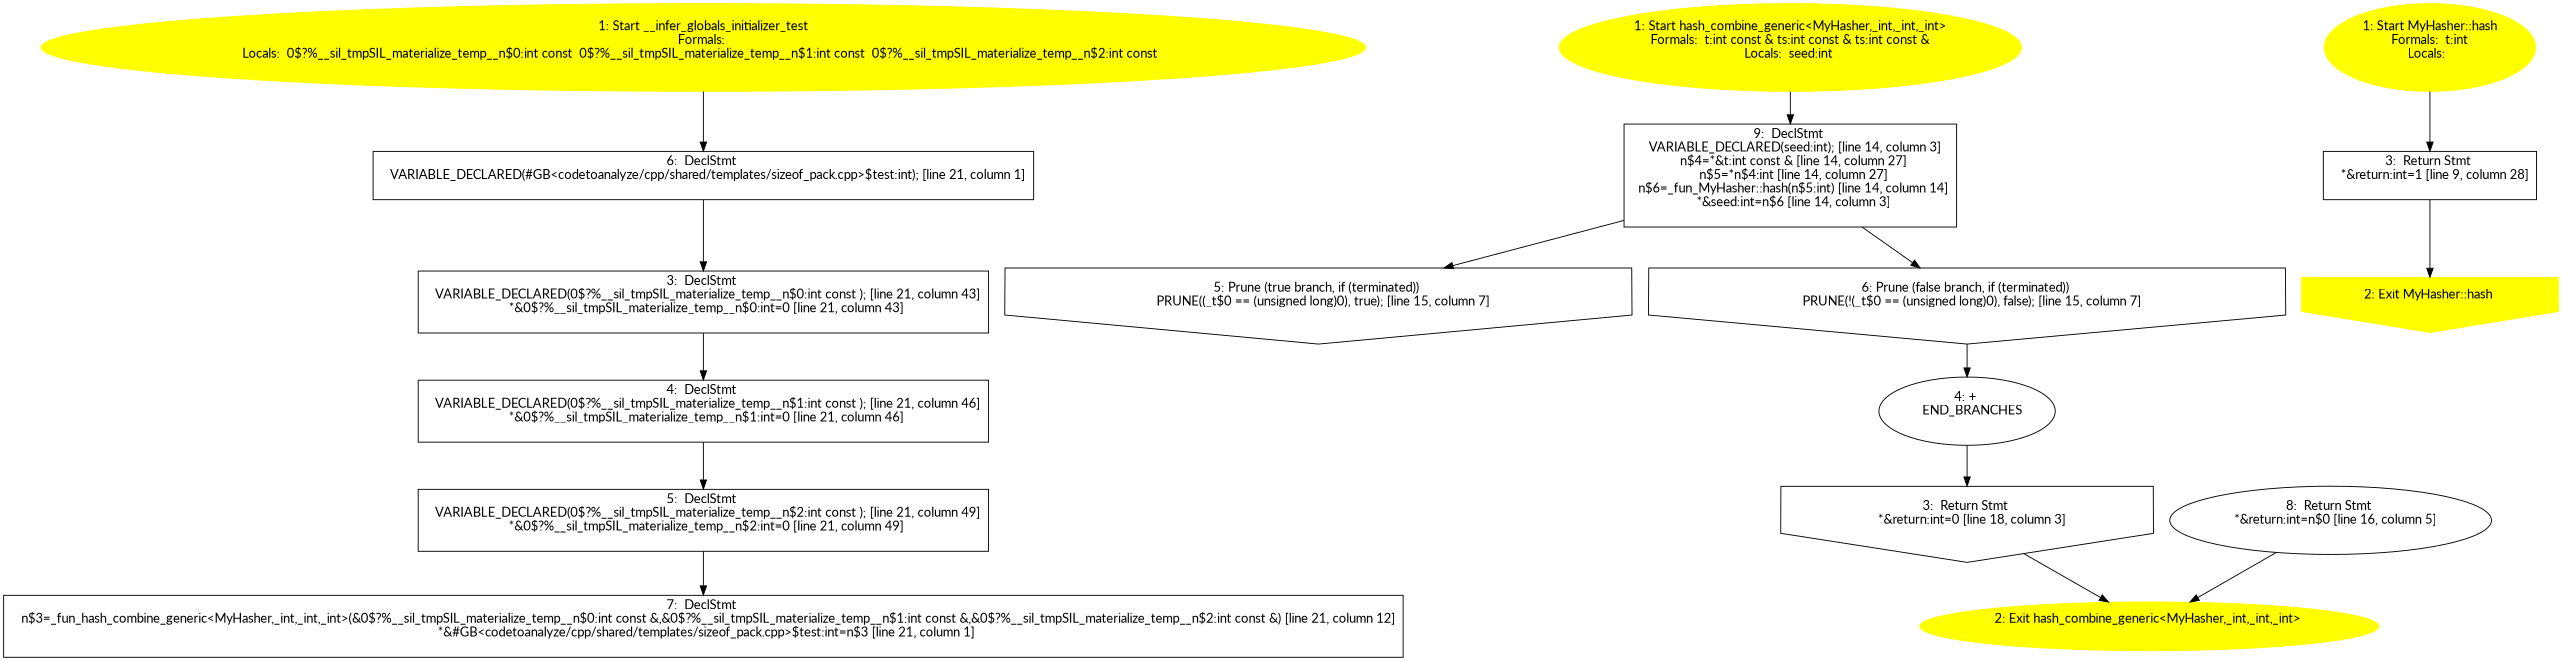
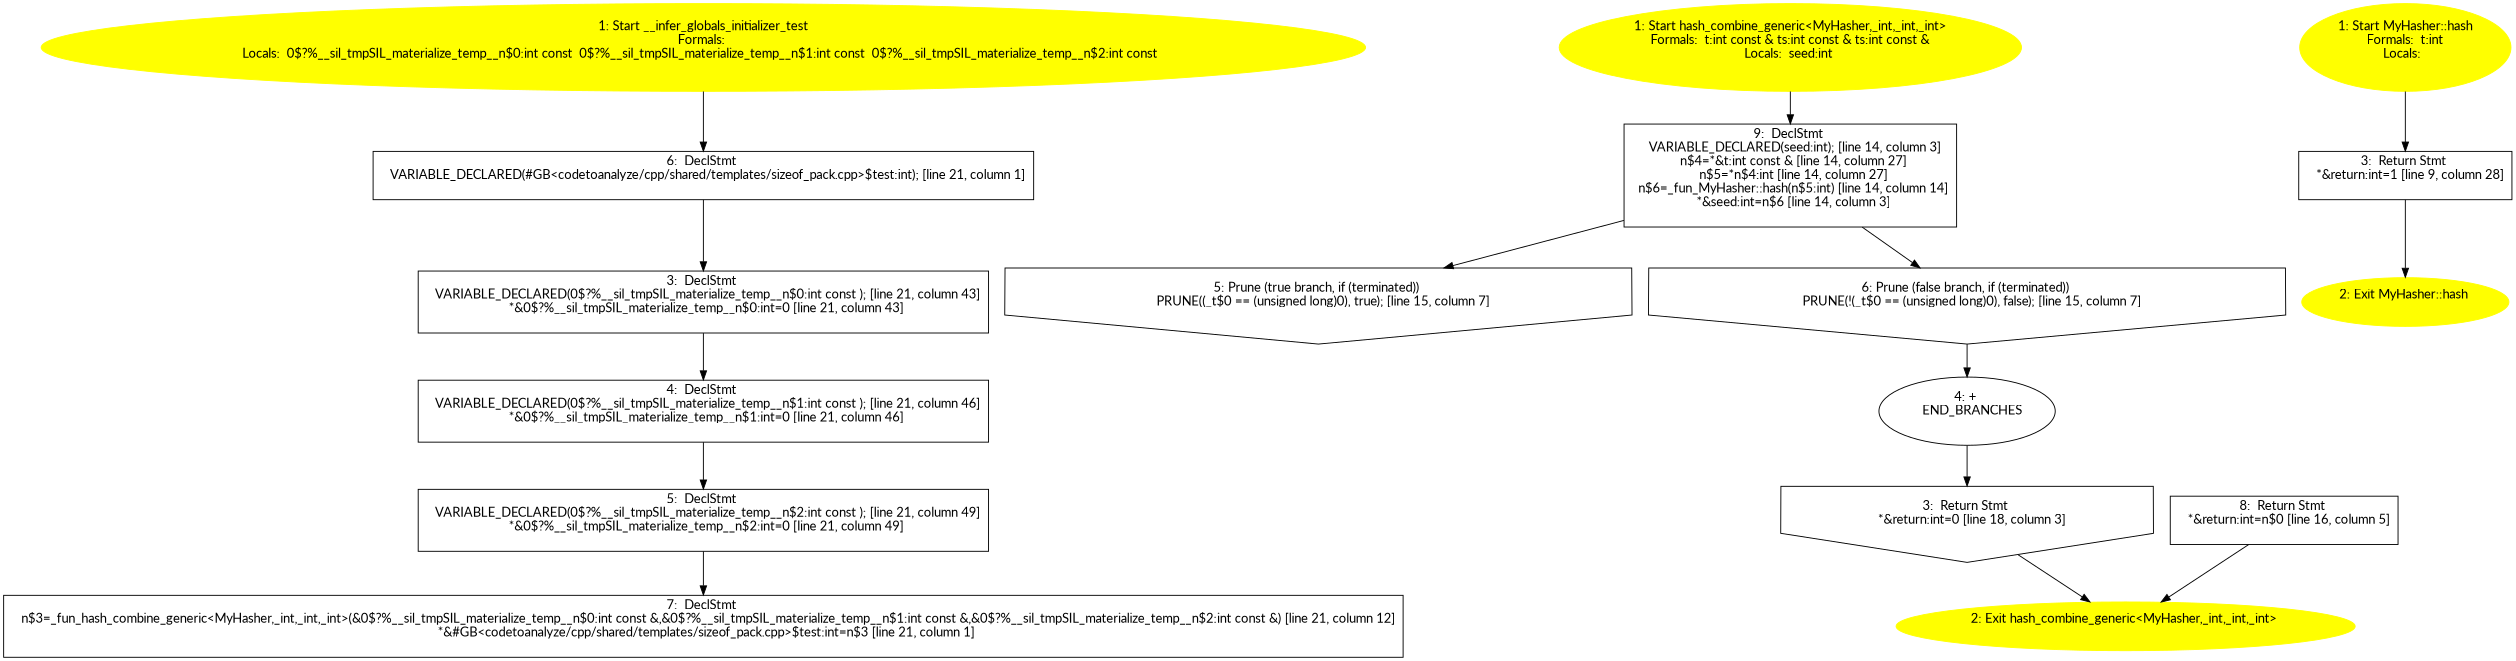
(2430, 302) -> (2405, 302)
(2331, 520) -> (2284, 520)
